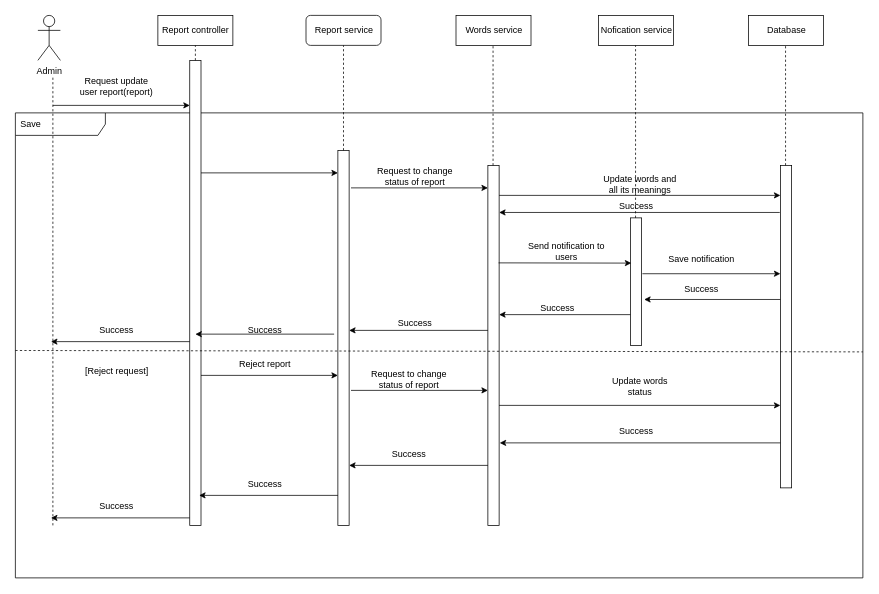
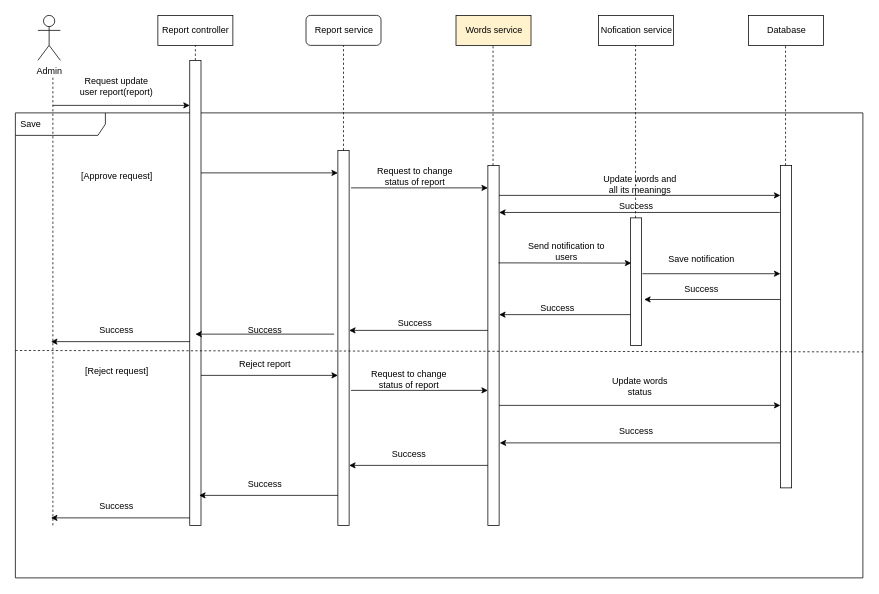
(494, 30) -> (494, 30)
none -> (117, 177)
